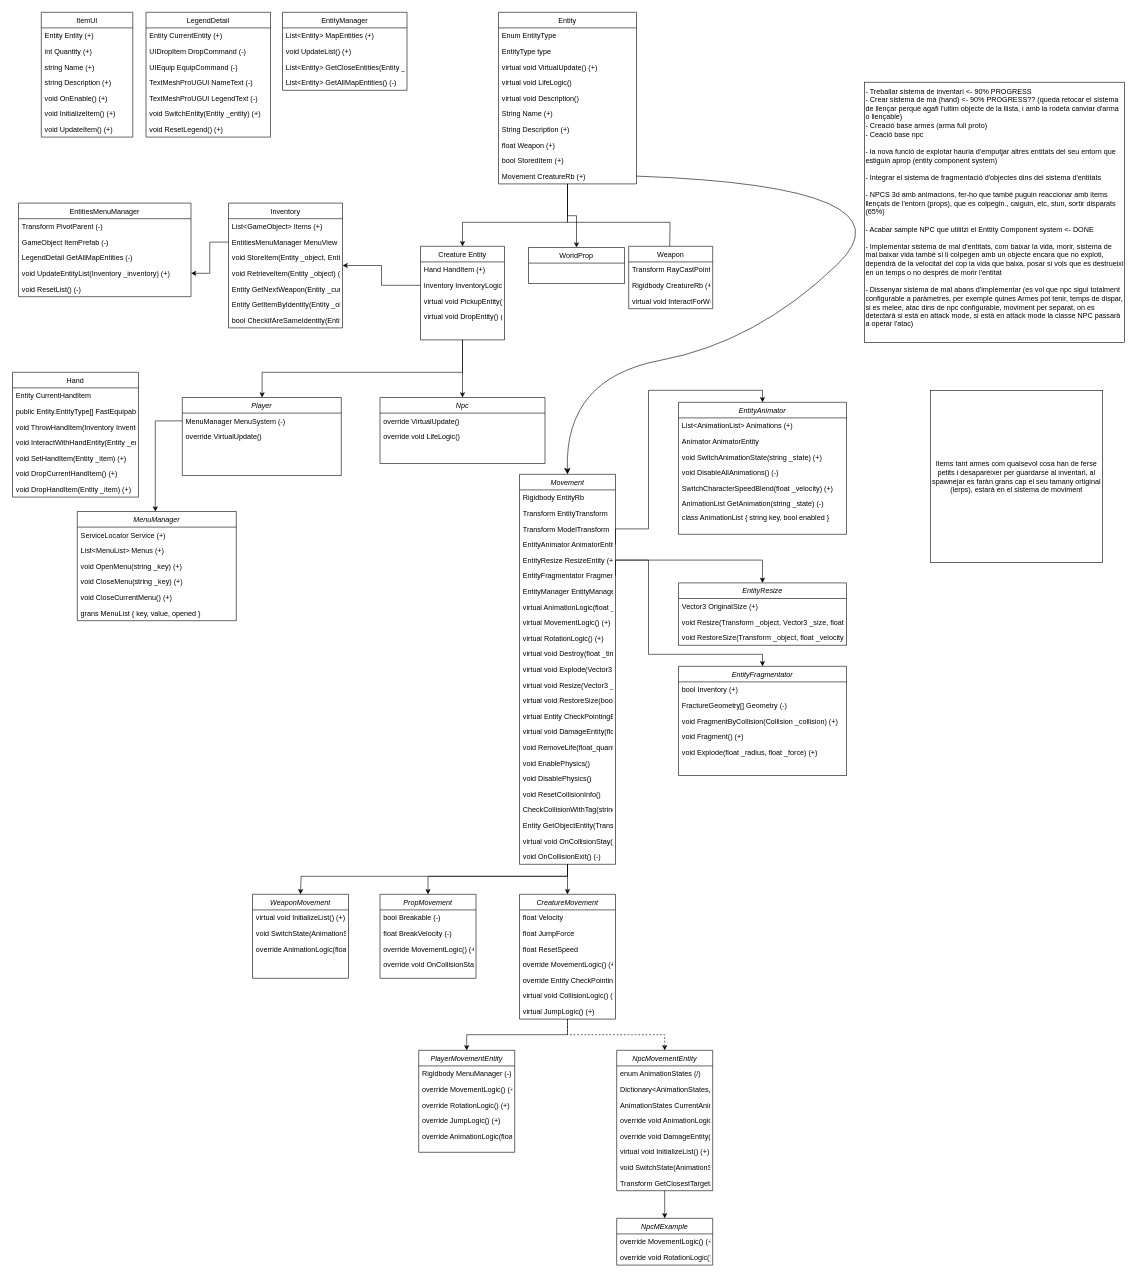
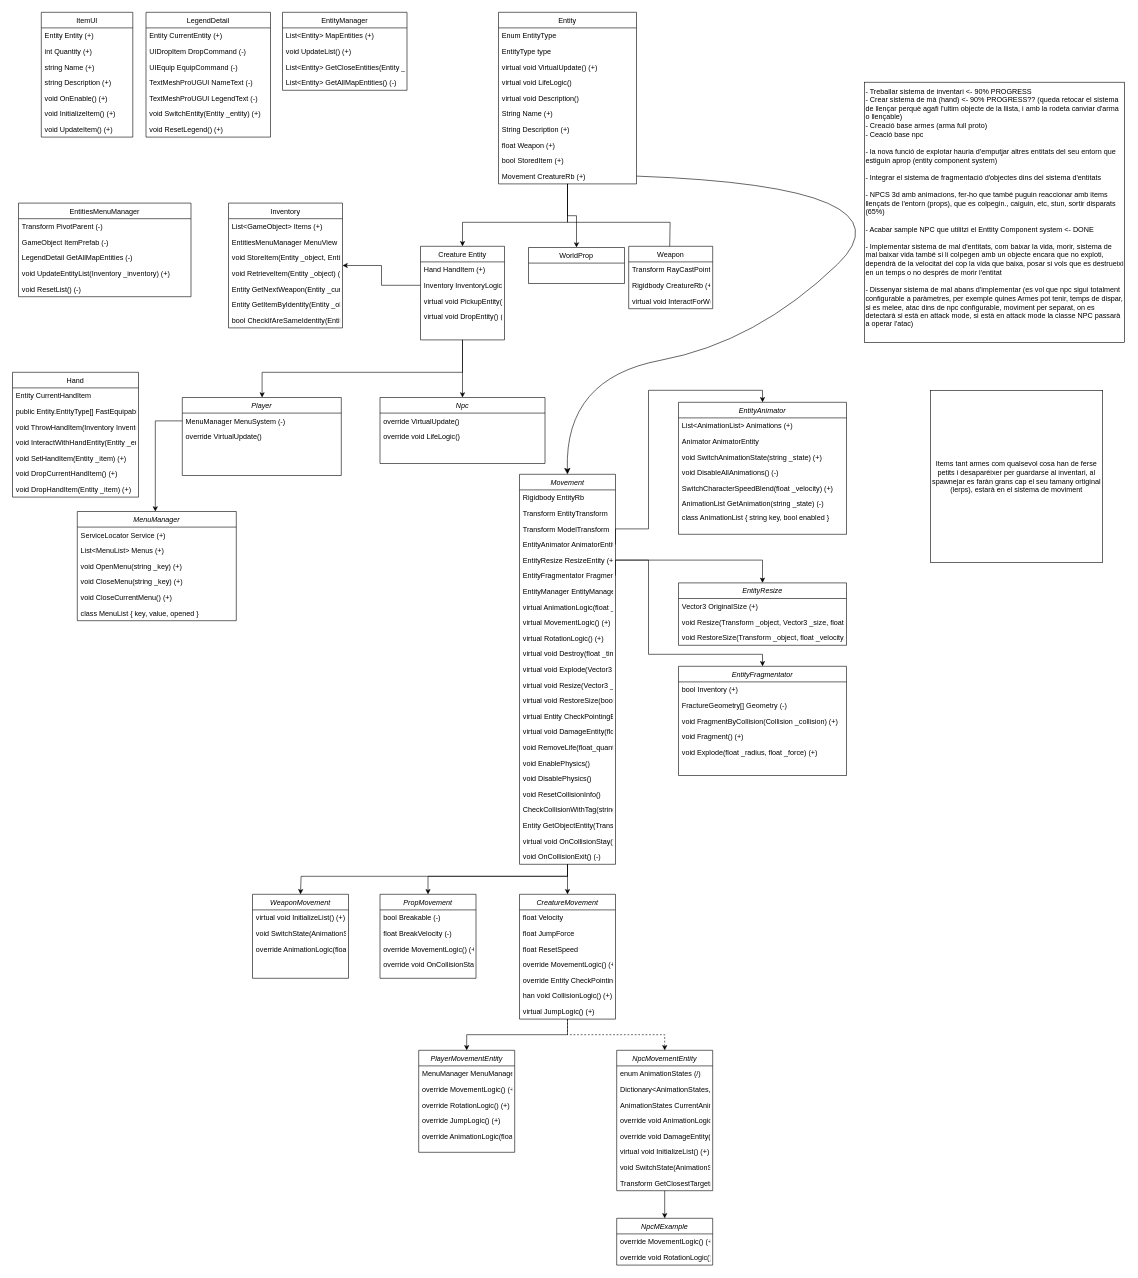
(196, 273) -> none
(146, 613) -> (145, 613)
(579, 996) -> (573, 996)
(468, 1074) -> (474, 1074)
